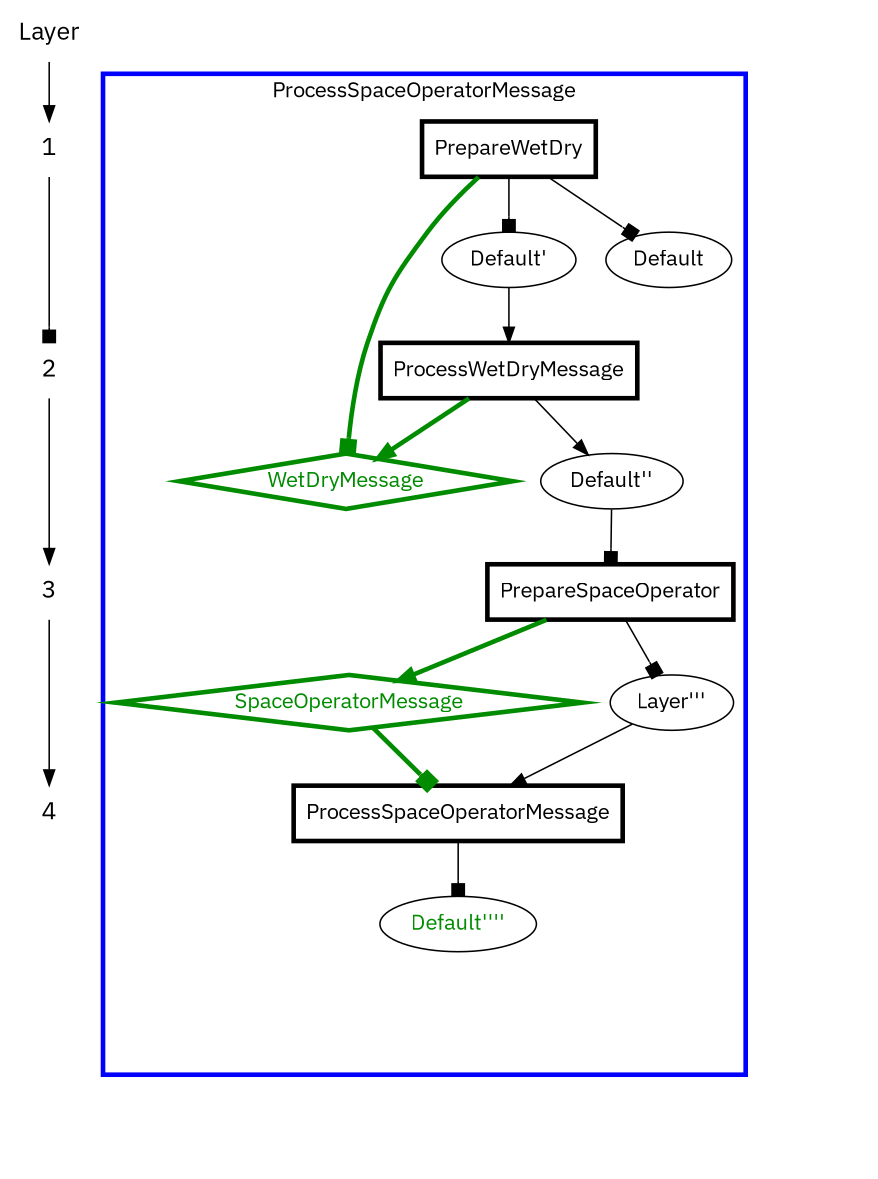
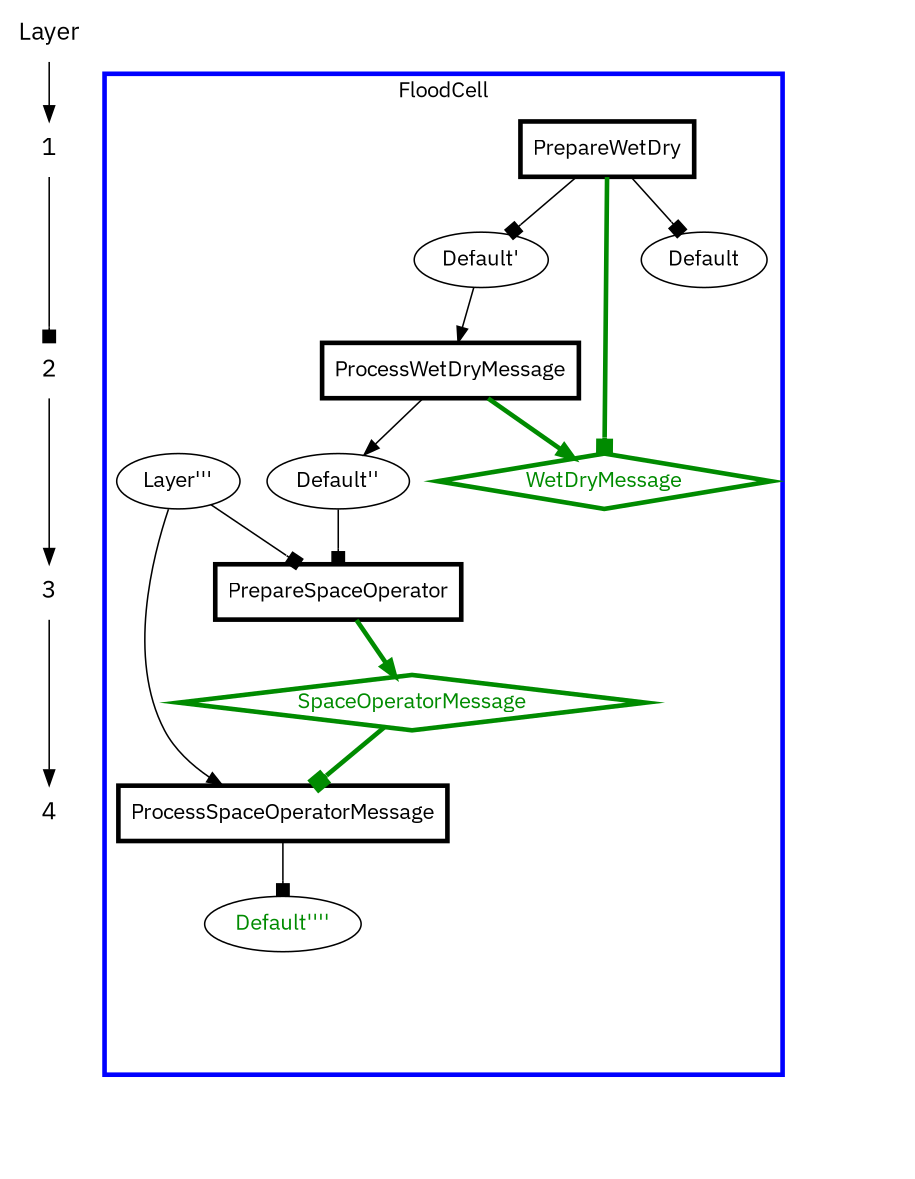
(424, 91) -> (444, 91)
(638, 641) -> (249, 530)
